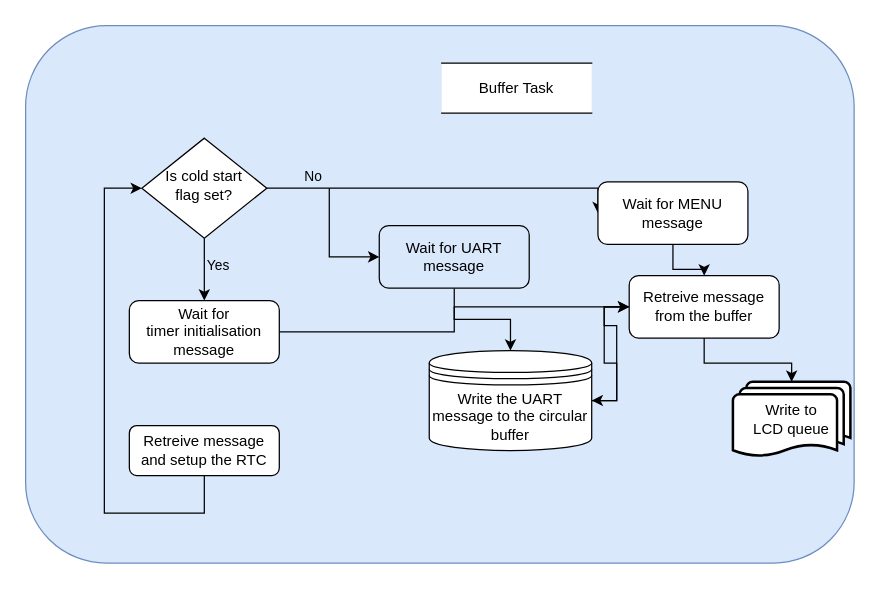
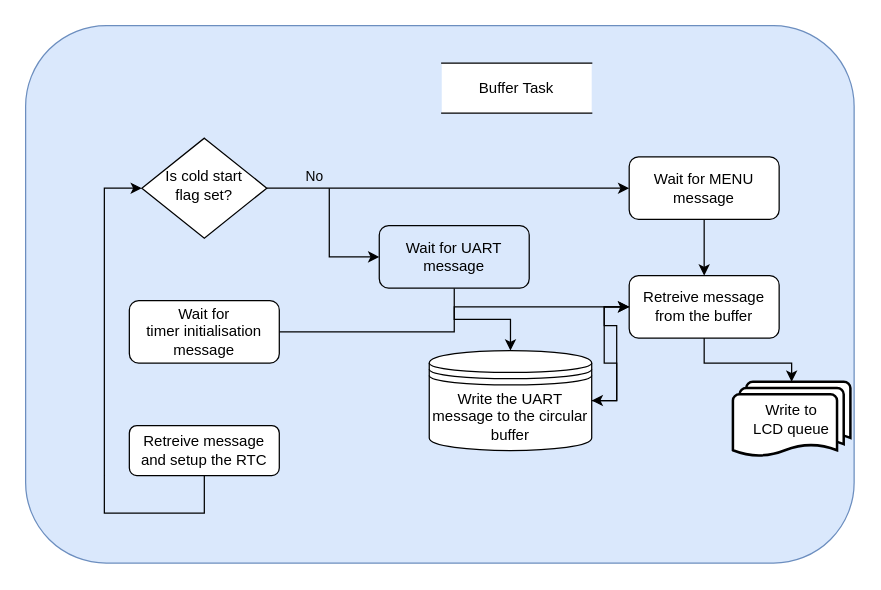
(673, 213) -> (704, 188)
(204, 265) -> none
